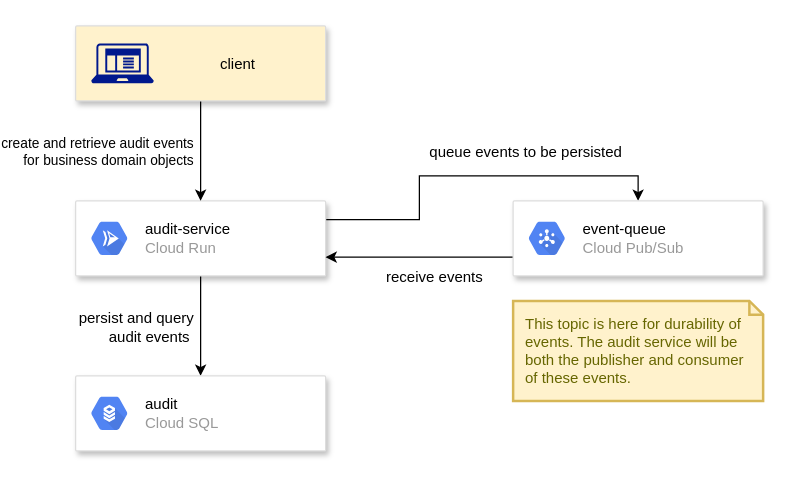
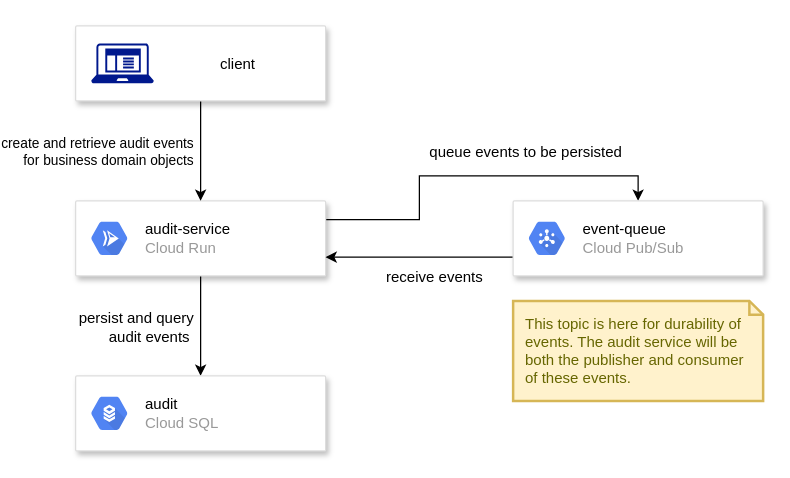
(201, 63) -> (201, 63)
